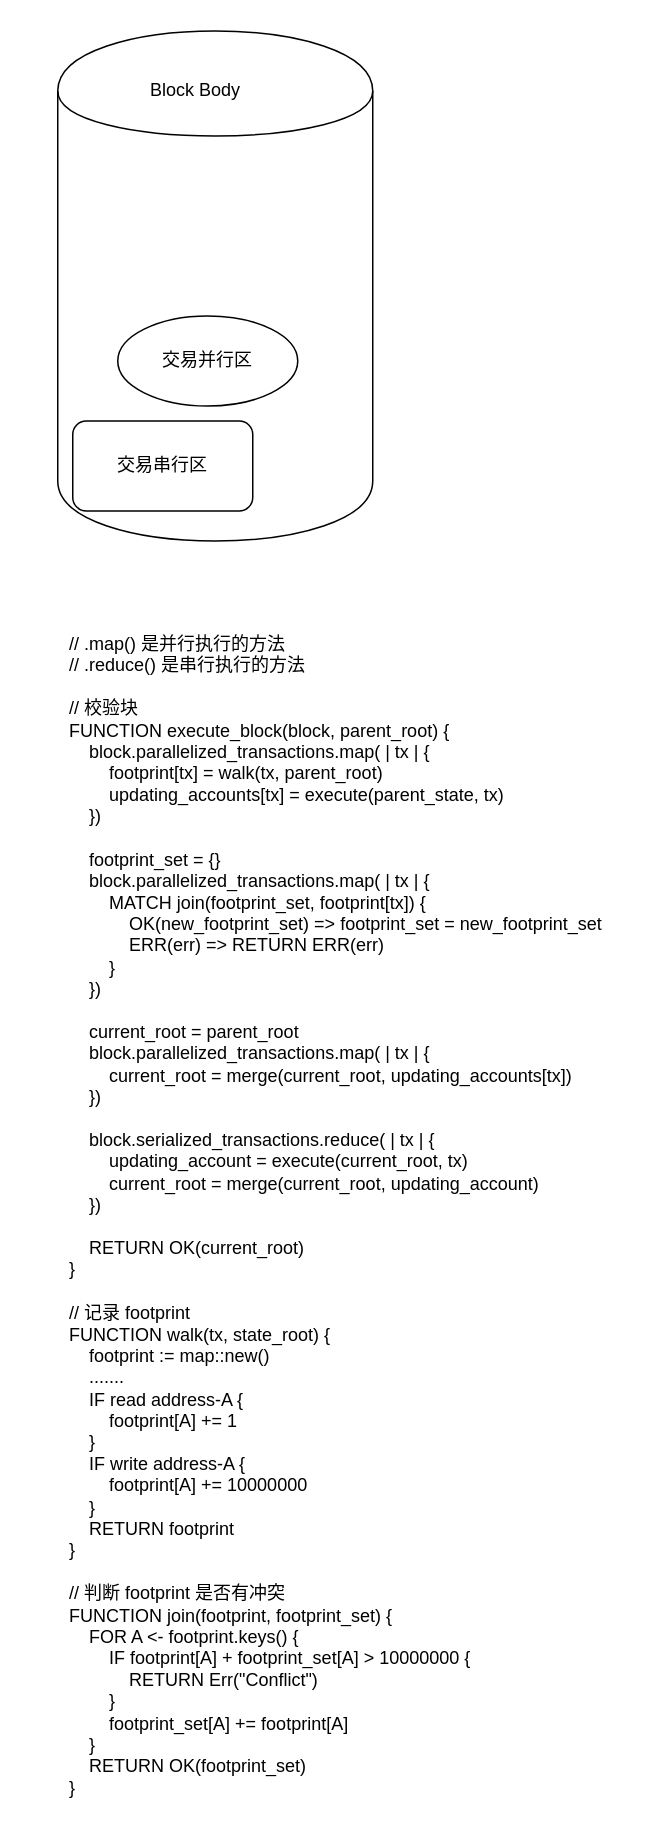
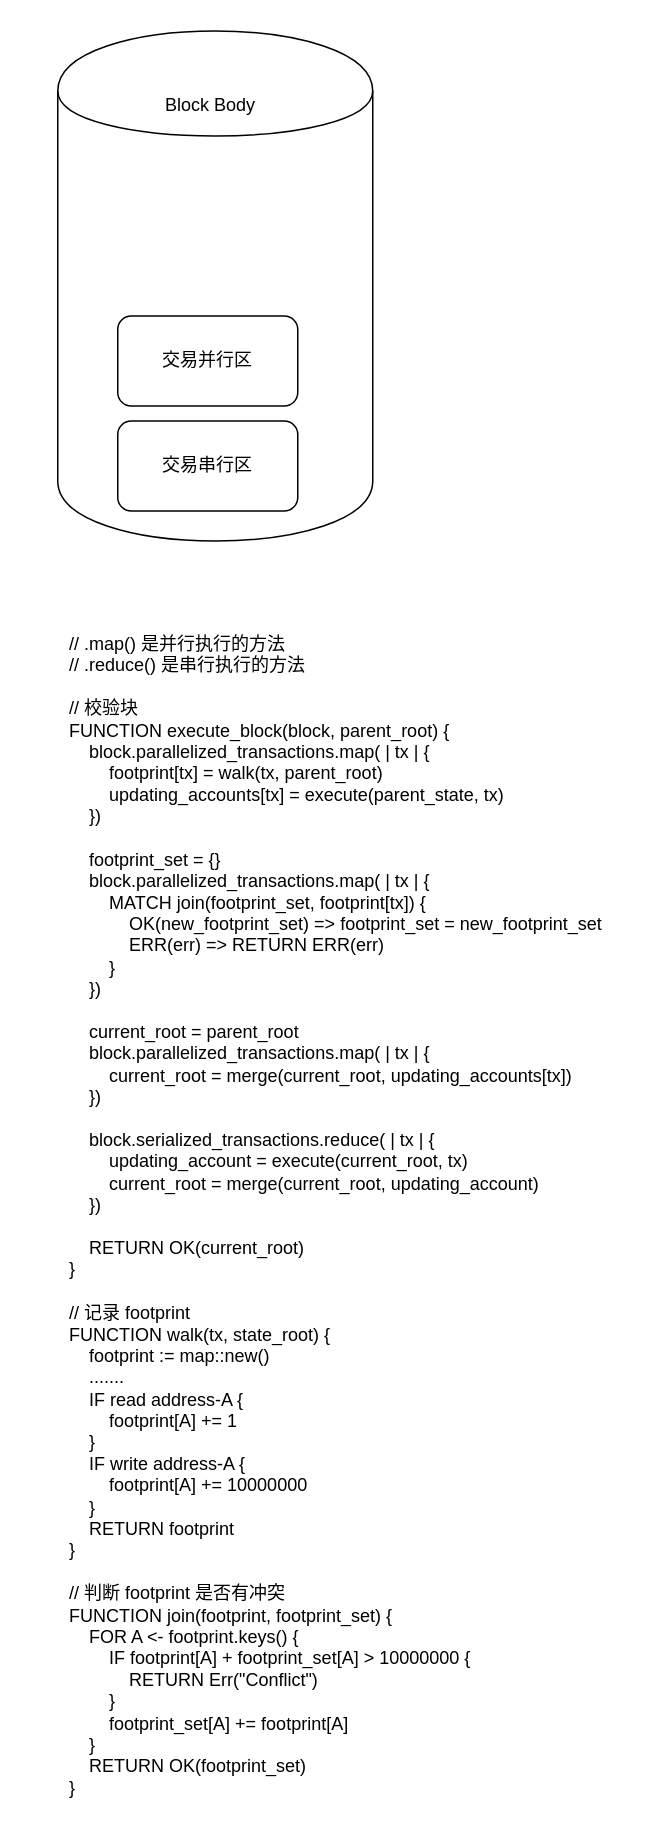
(208, 91) -> (223, 106)
(208, 361) -> (208, 361)
(163, 466) -> (208, 466)
